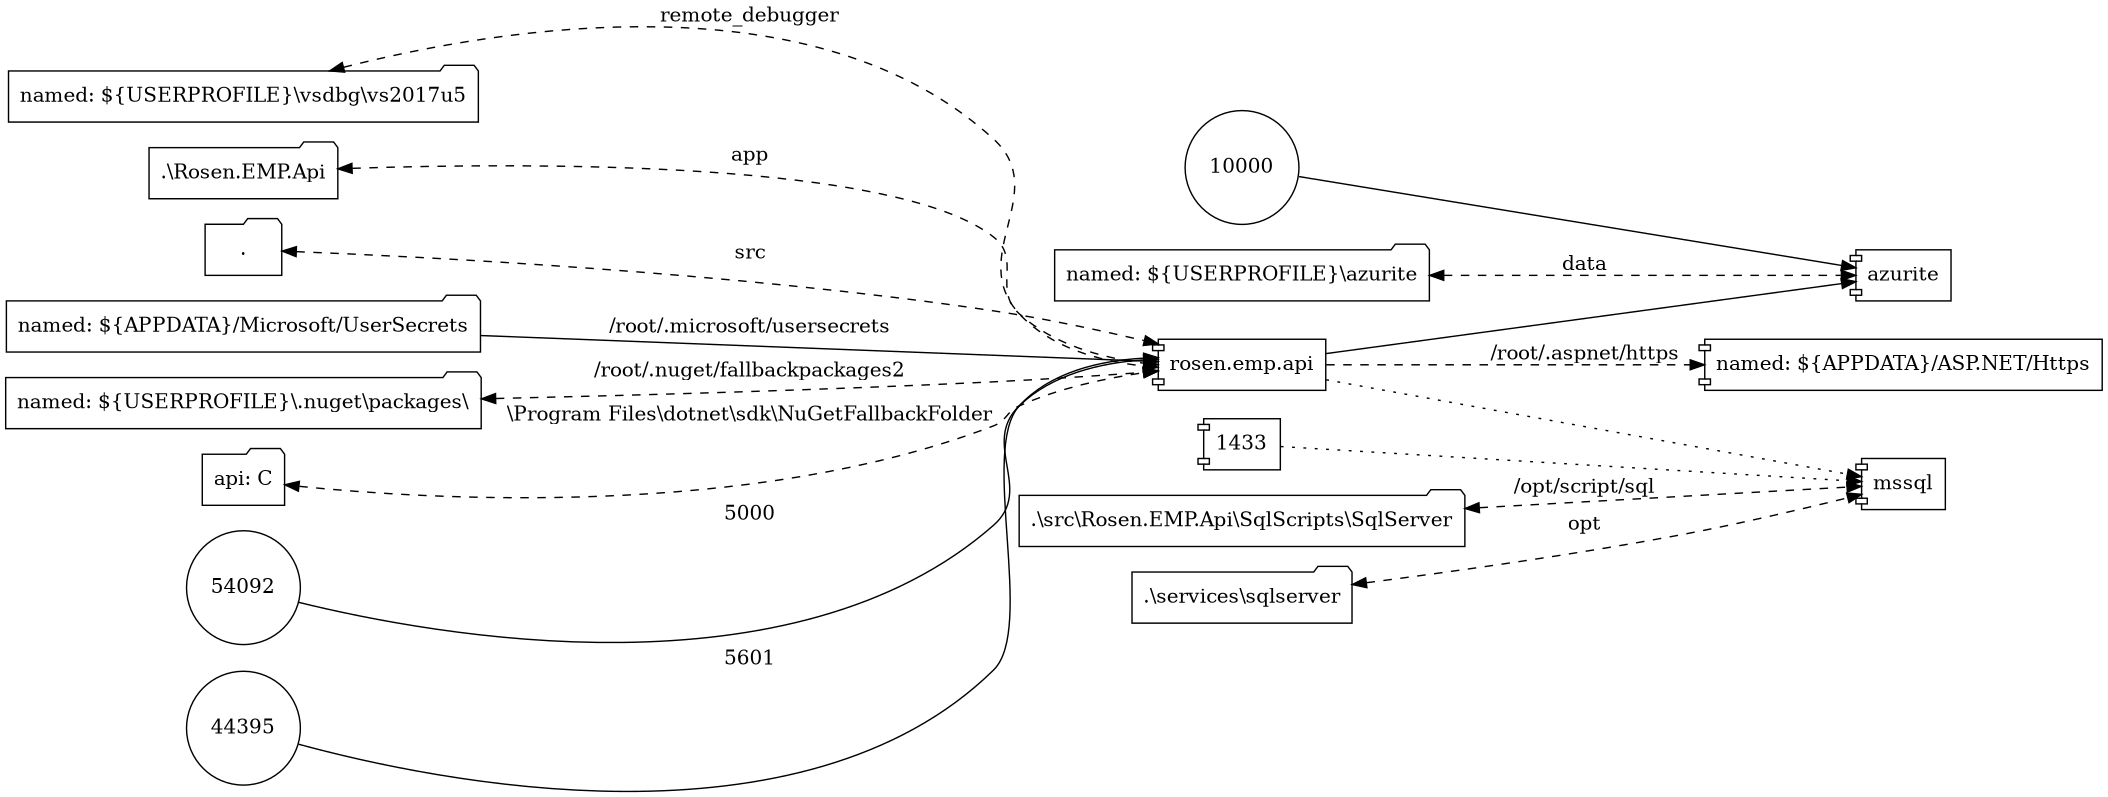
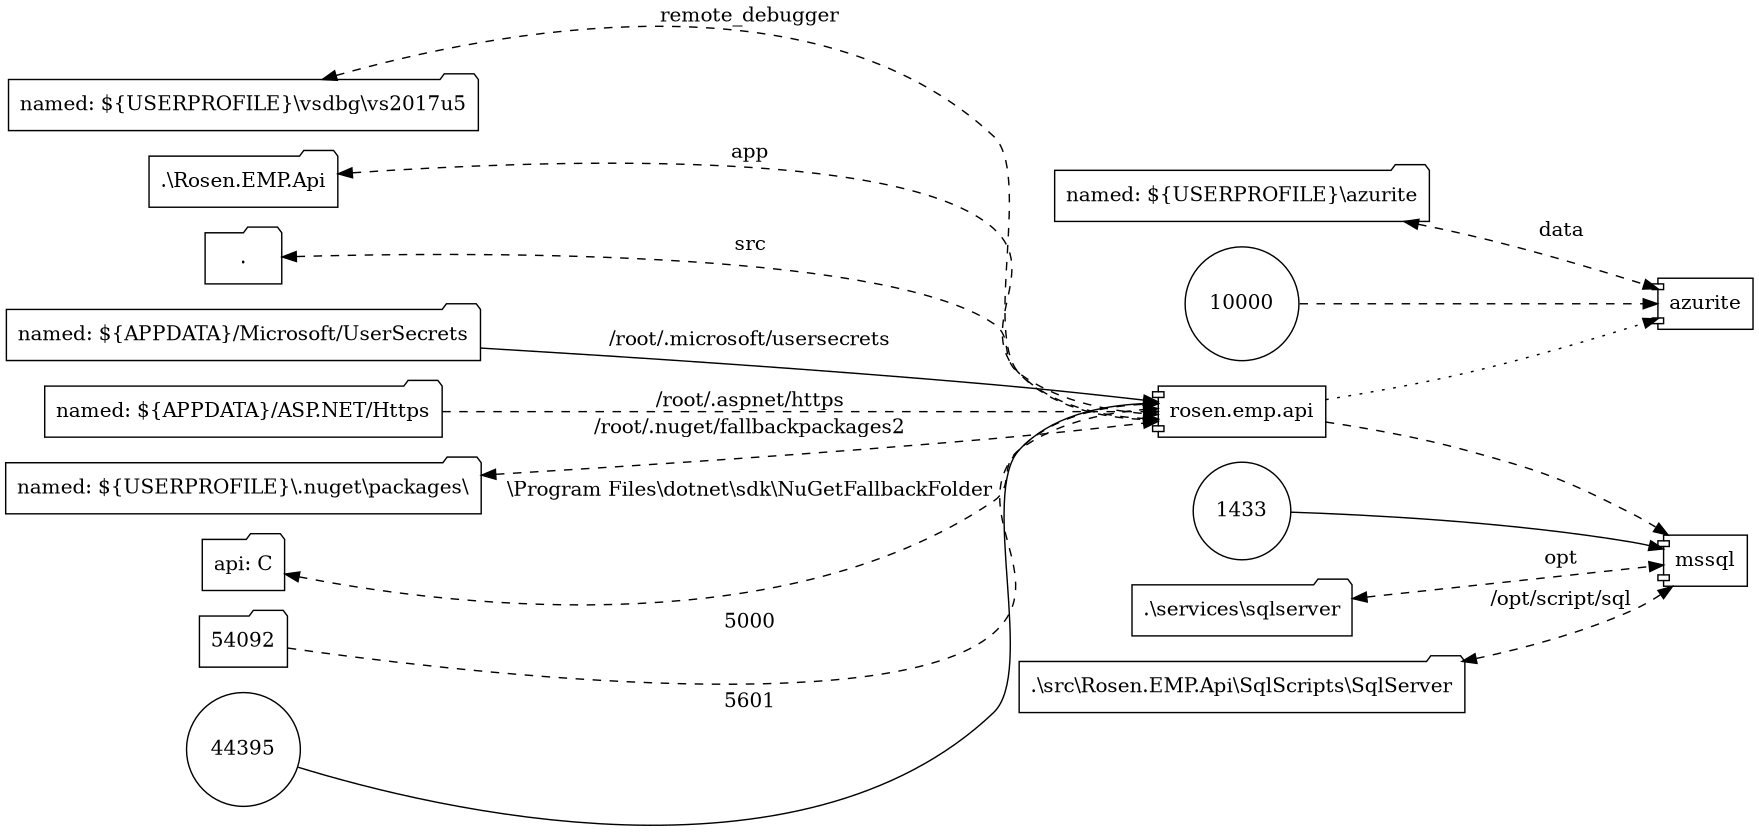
(1570, 221) -> (1471, 304)
(1584, 319) -> (1487, 368)
(1508, 365) -> (793, 412)
(1903, 365) -> (243, 412)
(1586, 427) -> (1496, 459)
(1242, 444) -> (1242, 511)
(1564, 464) -> (1471, 523)
(243, 588) -> (243, 642)
(788, 623) -> (810, 681)
